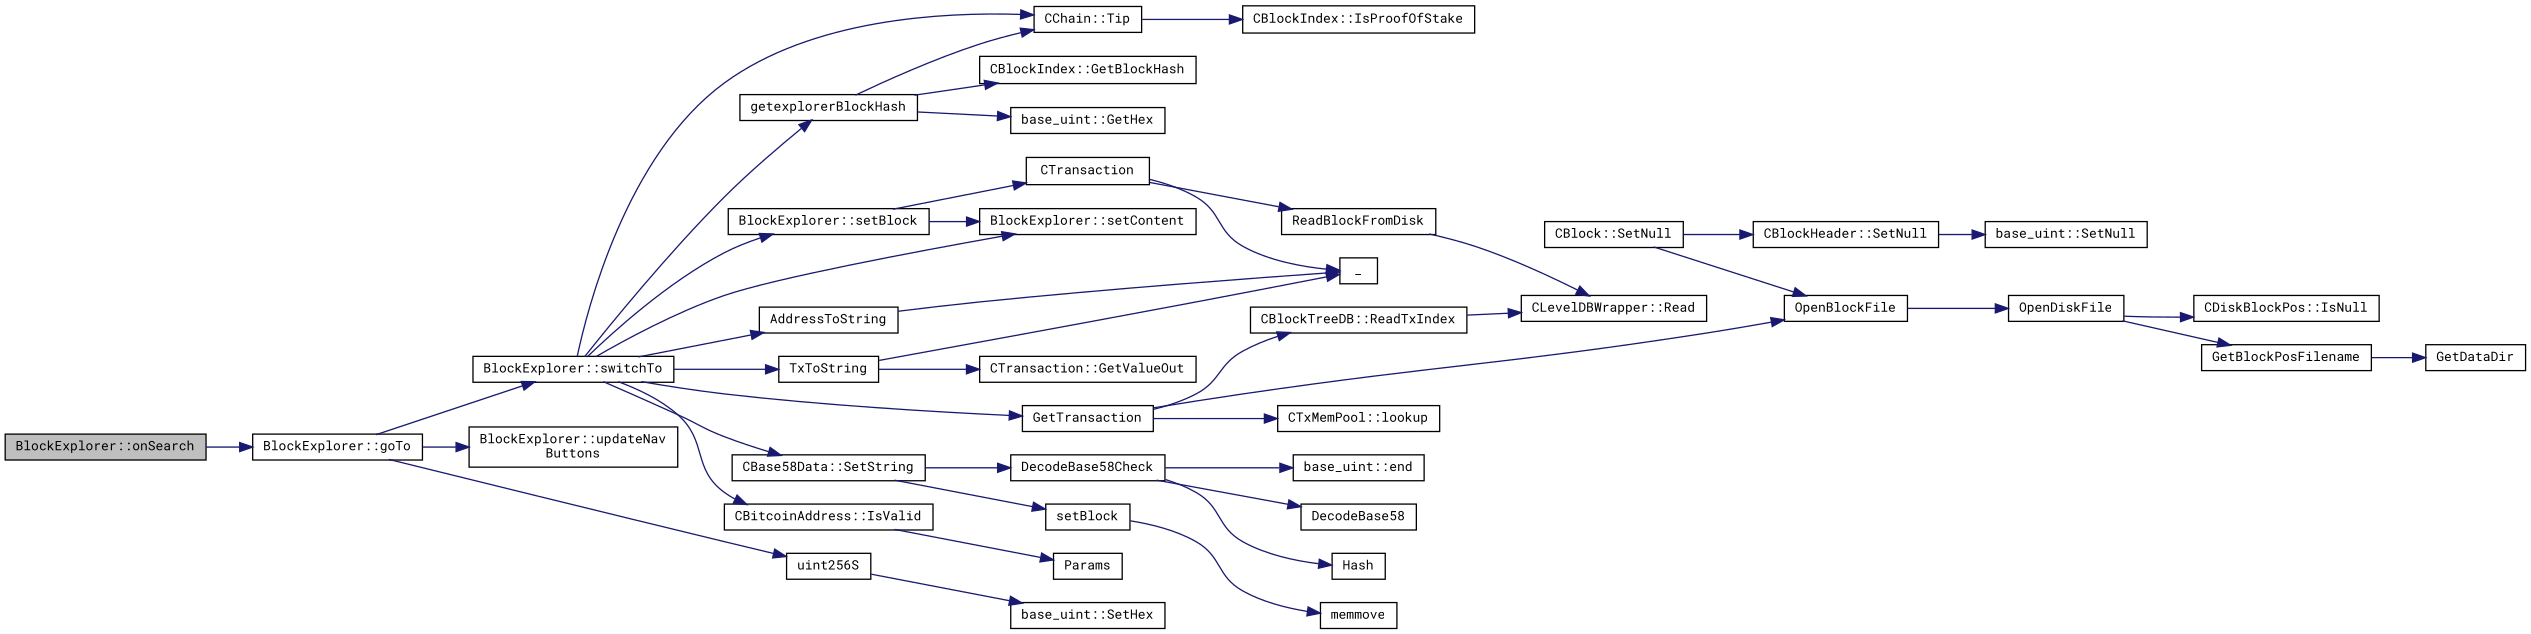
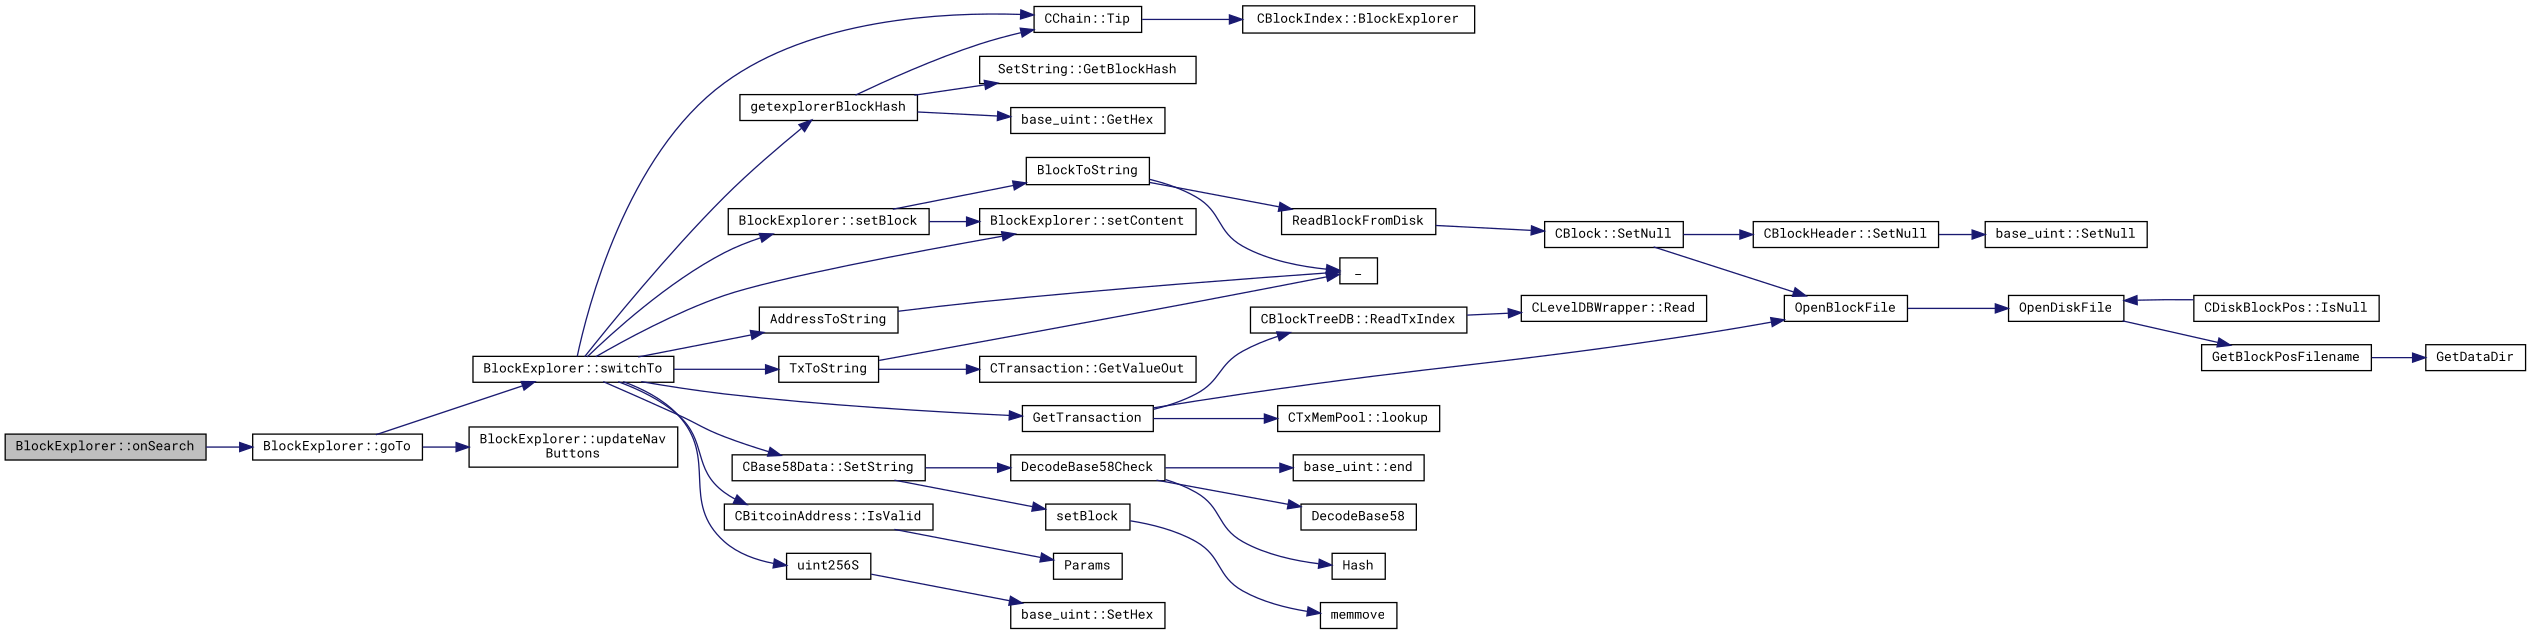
(1359, 19) -> (1359, 19)
(1088, 70) -> (1088, 70)
(1088, 171) -> (1088, 171)
(1505, 257) -> (1483, 228)
(2152, 317) -> (2165, 300)
(581, 507) -> (700, 480)
